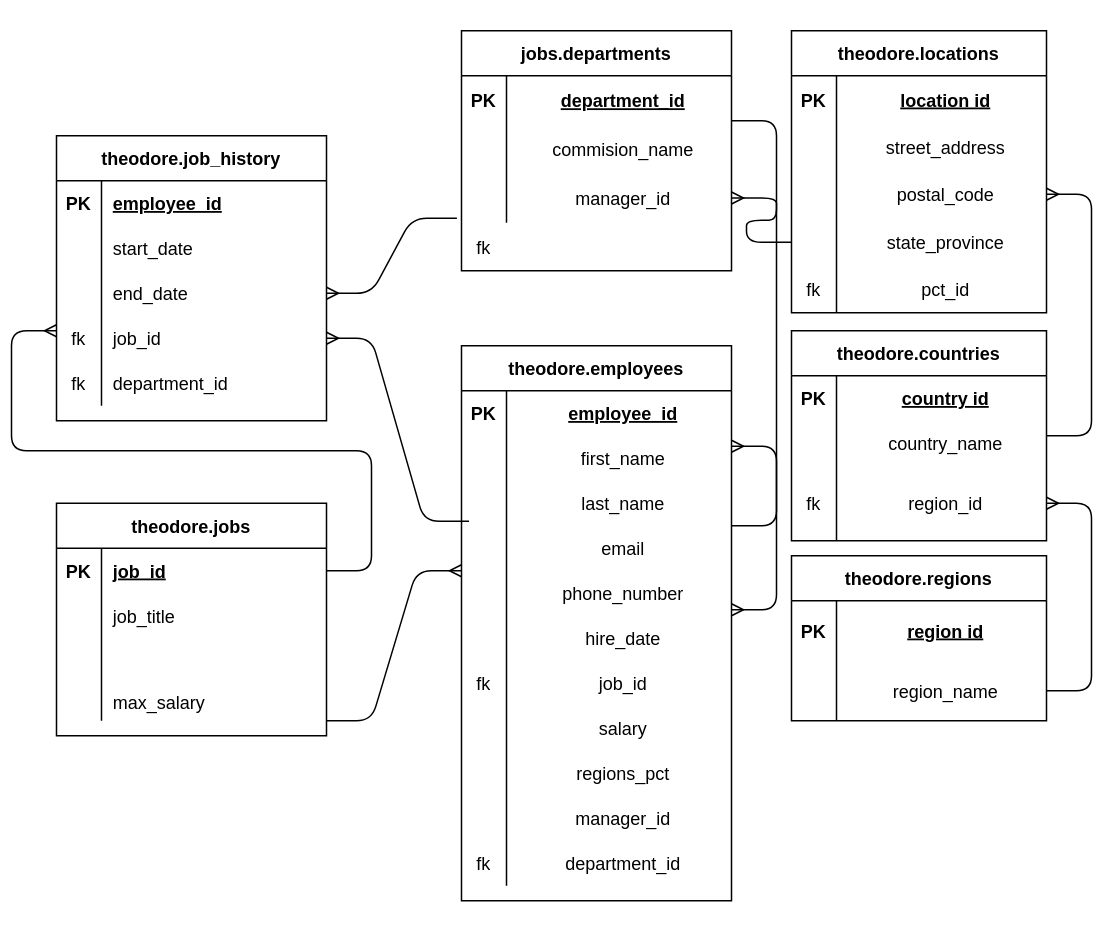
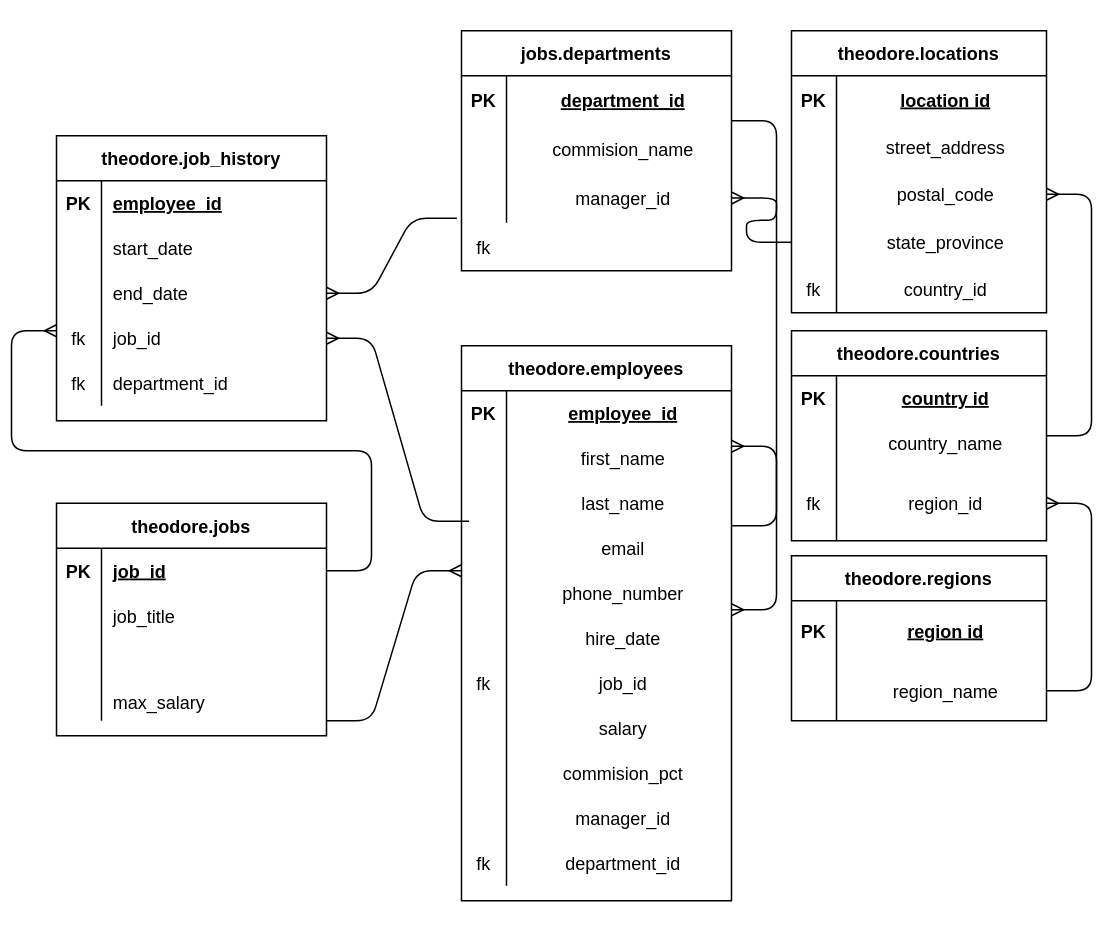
(945, 290) -> (945, 290)
(623, 774) -> (623, 774)
